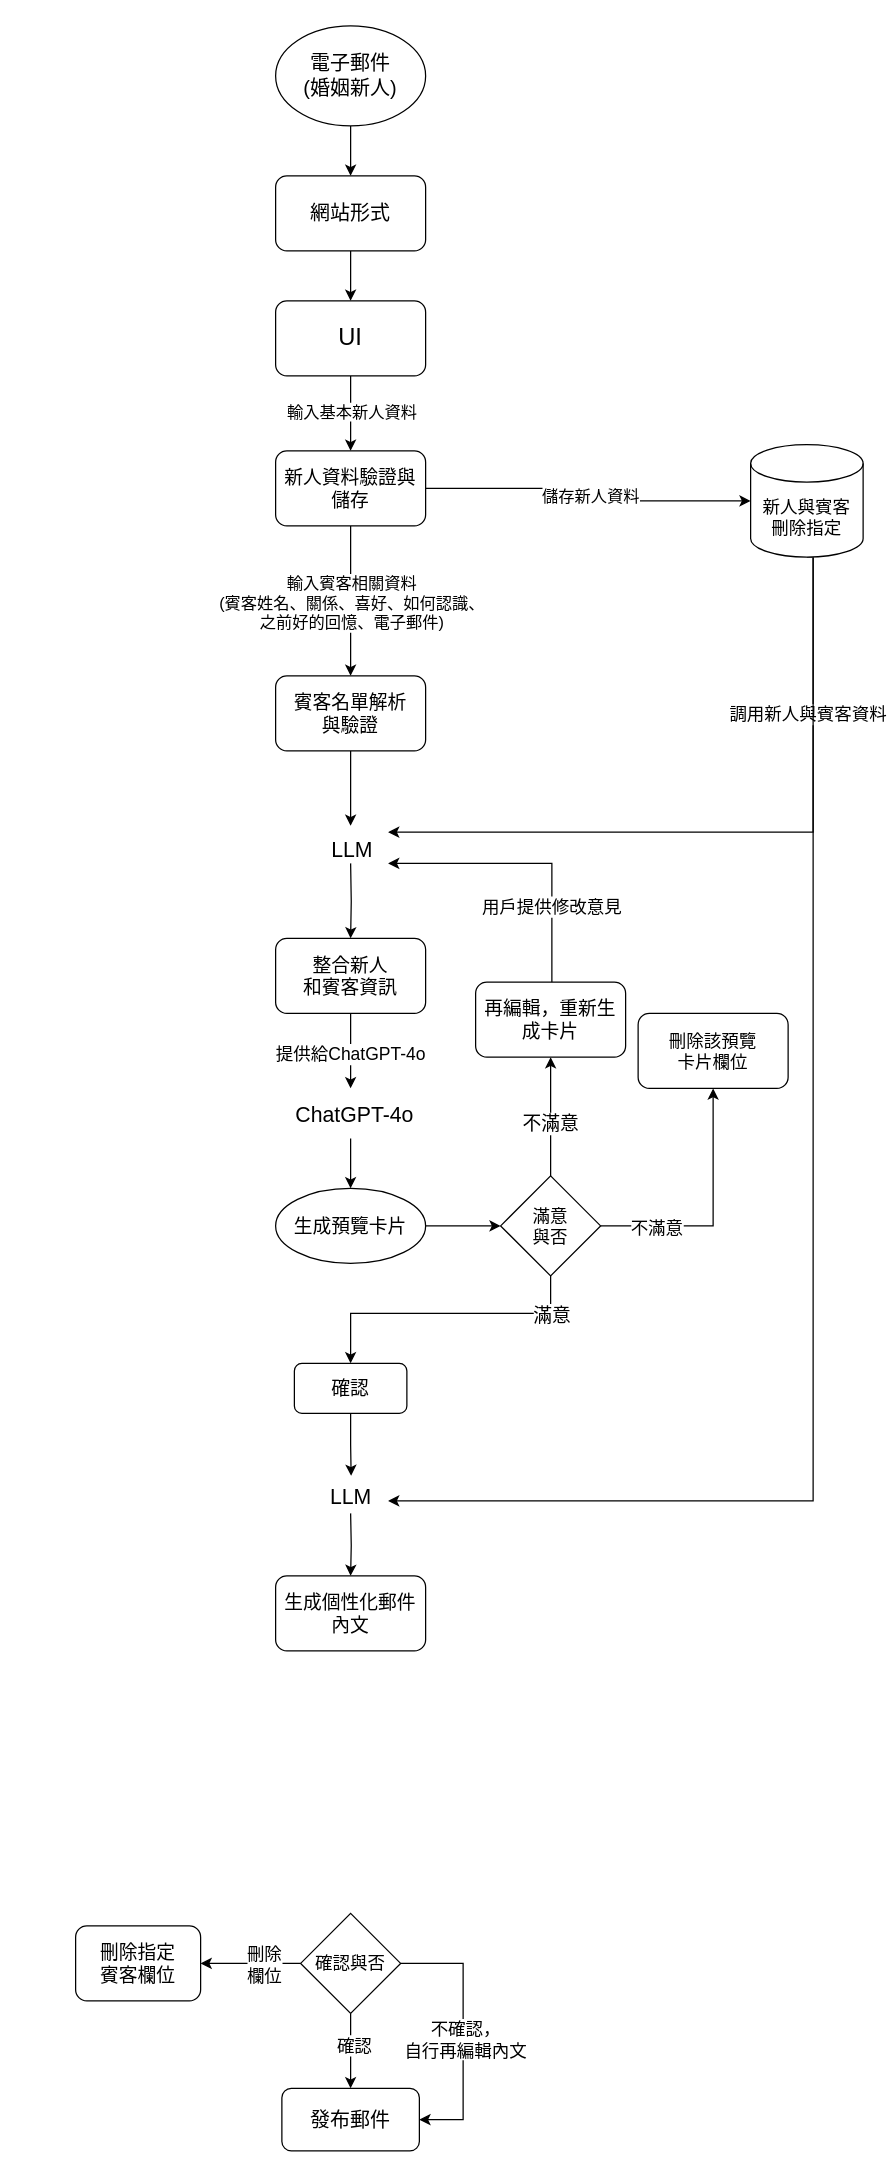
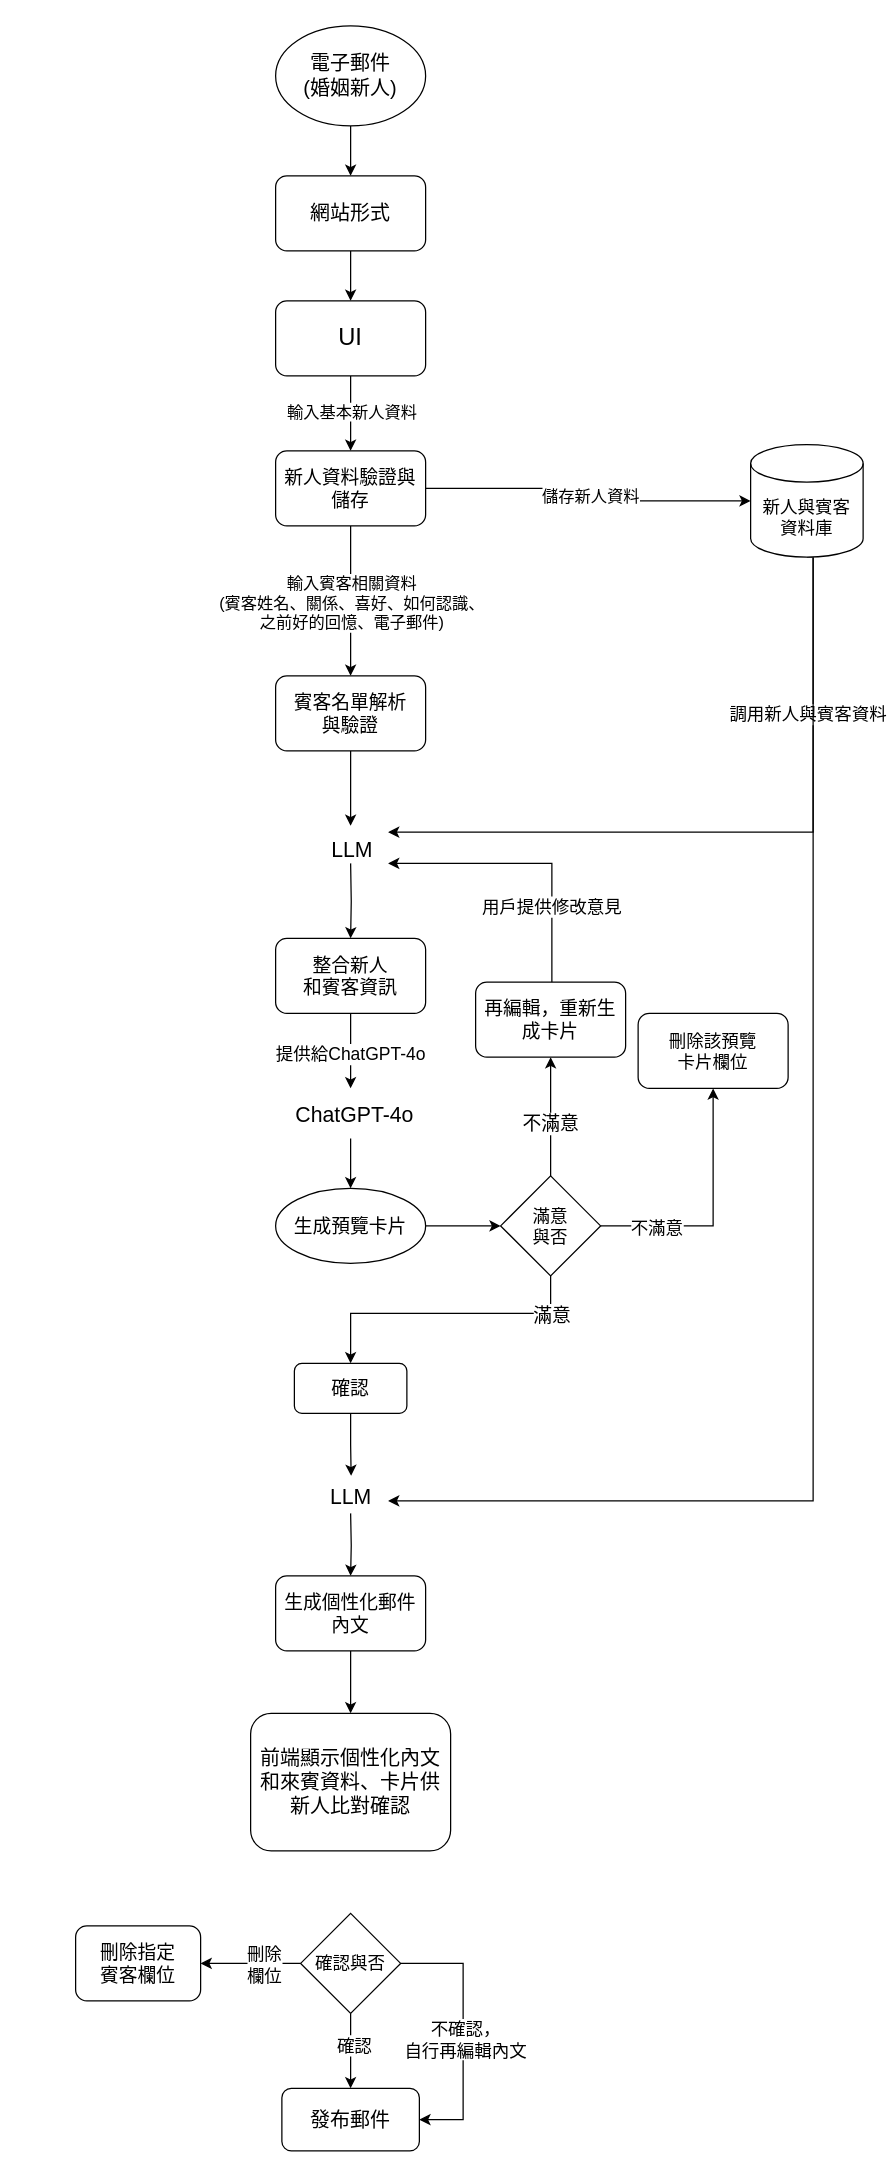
(807, 517) -> (807, 517)
none -> (351, 1678)
none -> (351, 1782)
